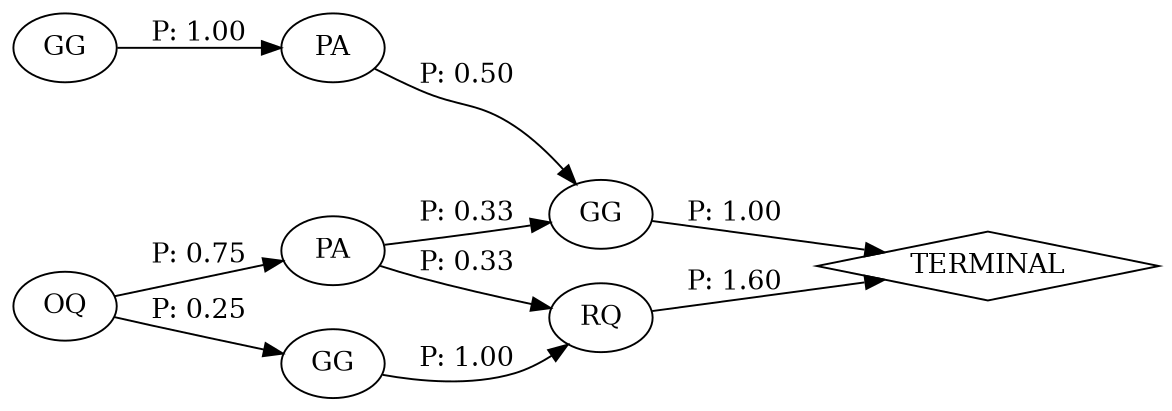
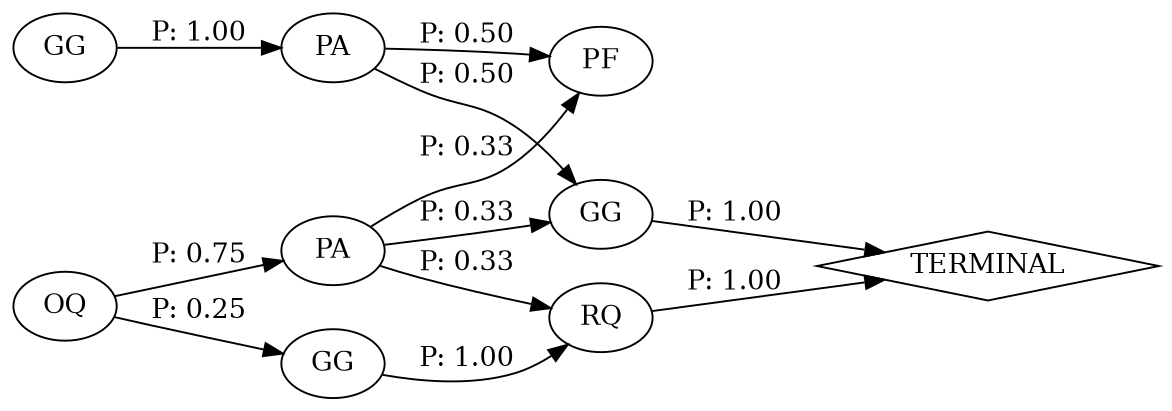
none -> (601, 61)
(735, 282) -> (735, 282)
